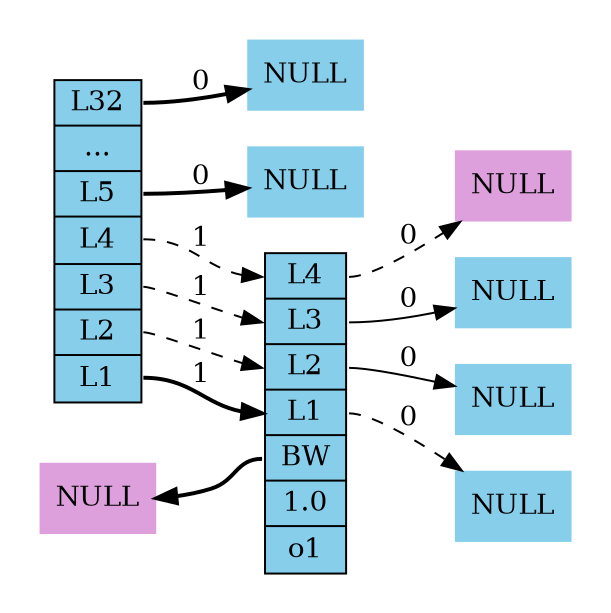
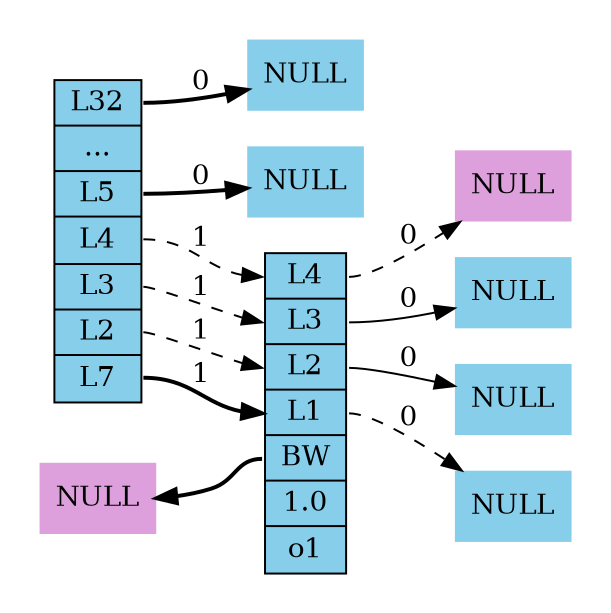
(98, 378) -> (98, 378)
